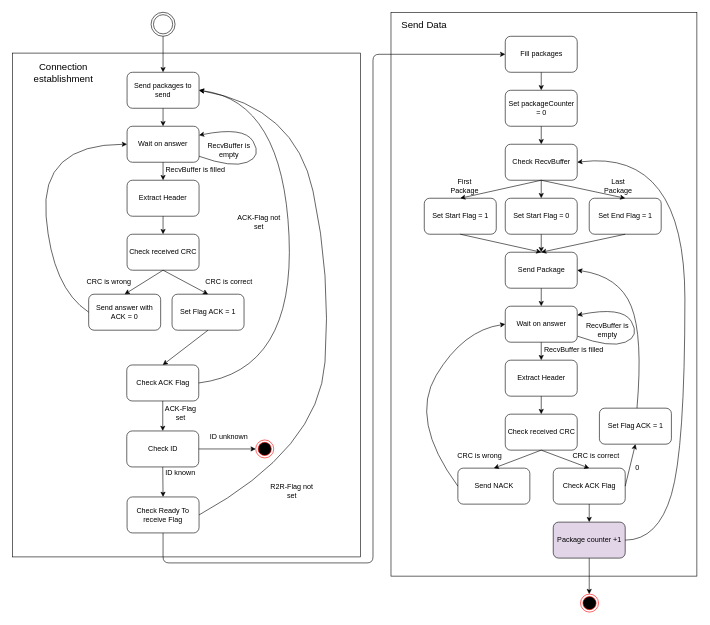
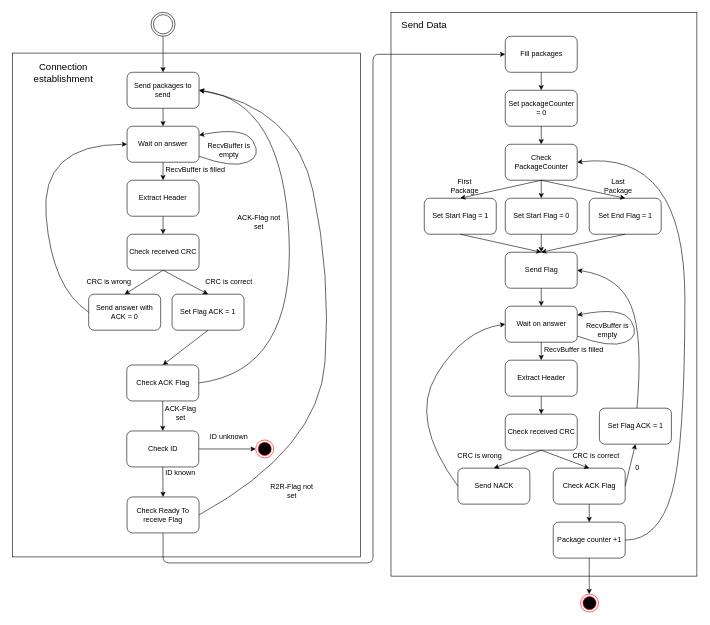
(542, 162) -> (542, 162)
(542, 270) -> (542, 270)
(589, 540) -> (589, 540)
